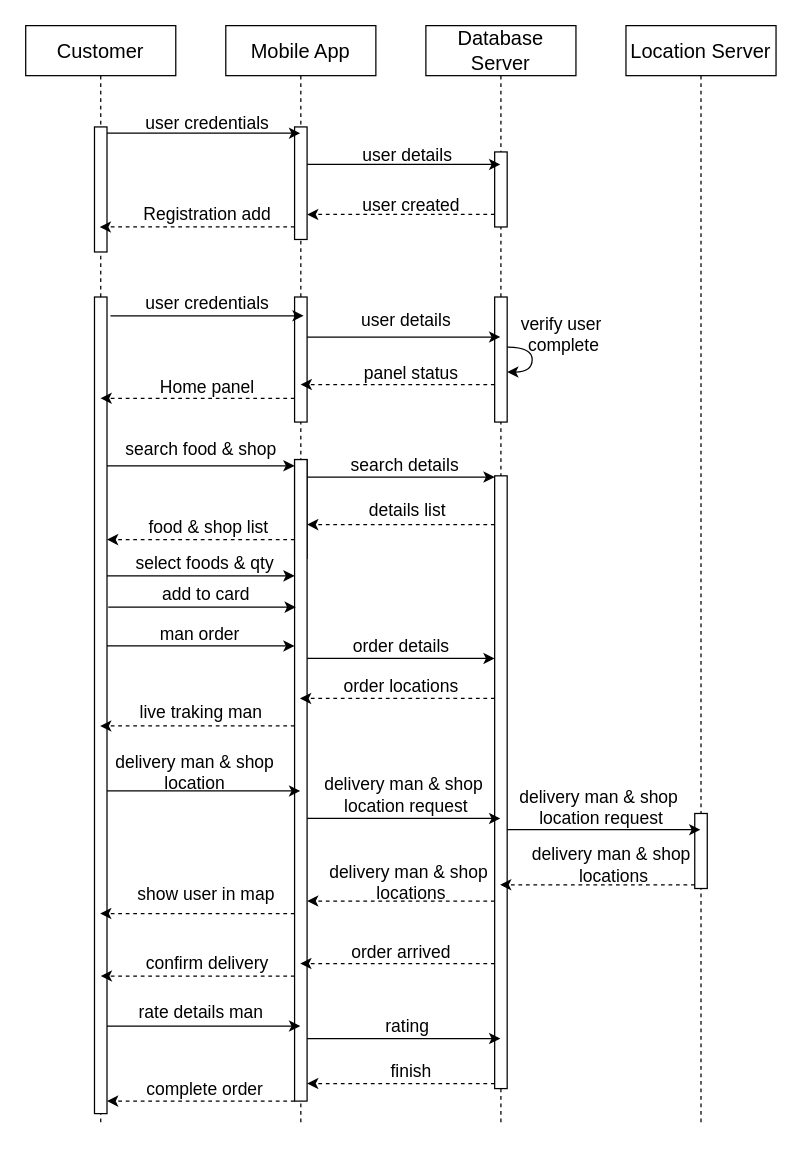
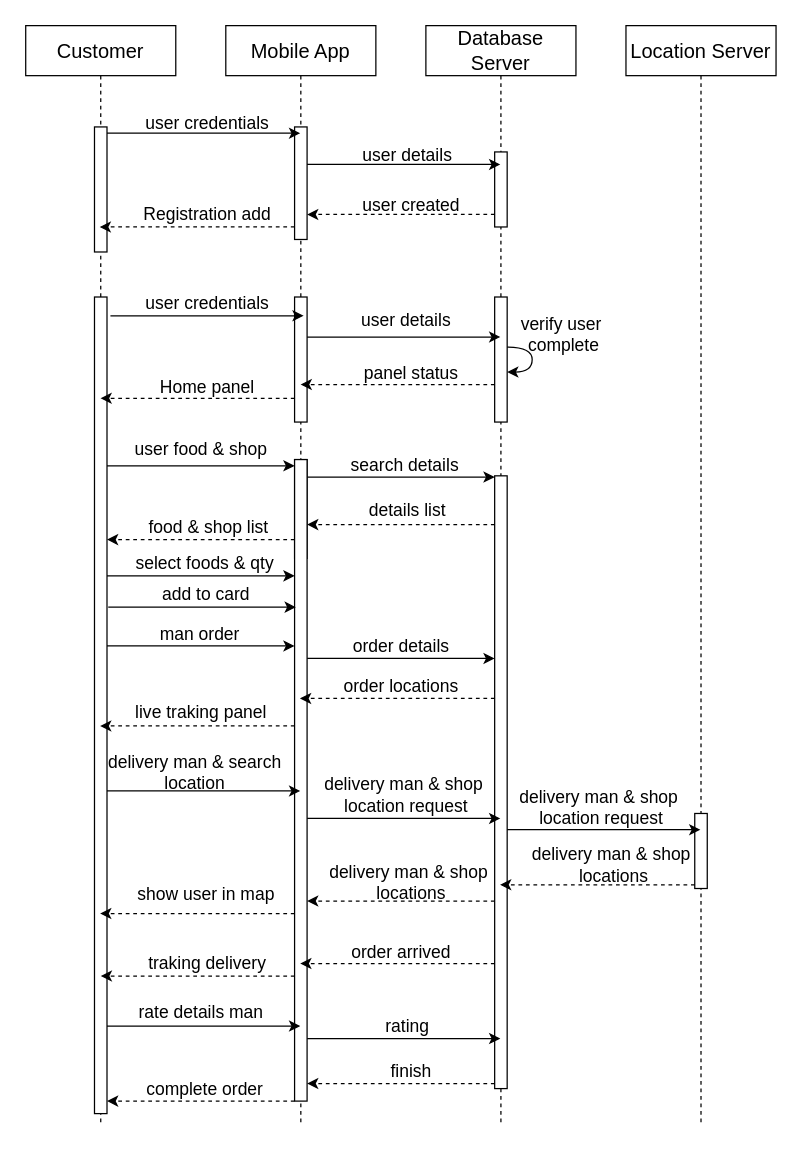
(201, 449) -> (201, 449)
(201, 712) -> (201, 712)
(195, 772) -> (195, 772)
(208, 963) -> (208, 963)
